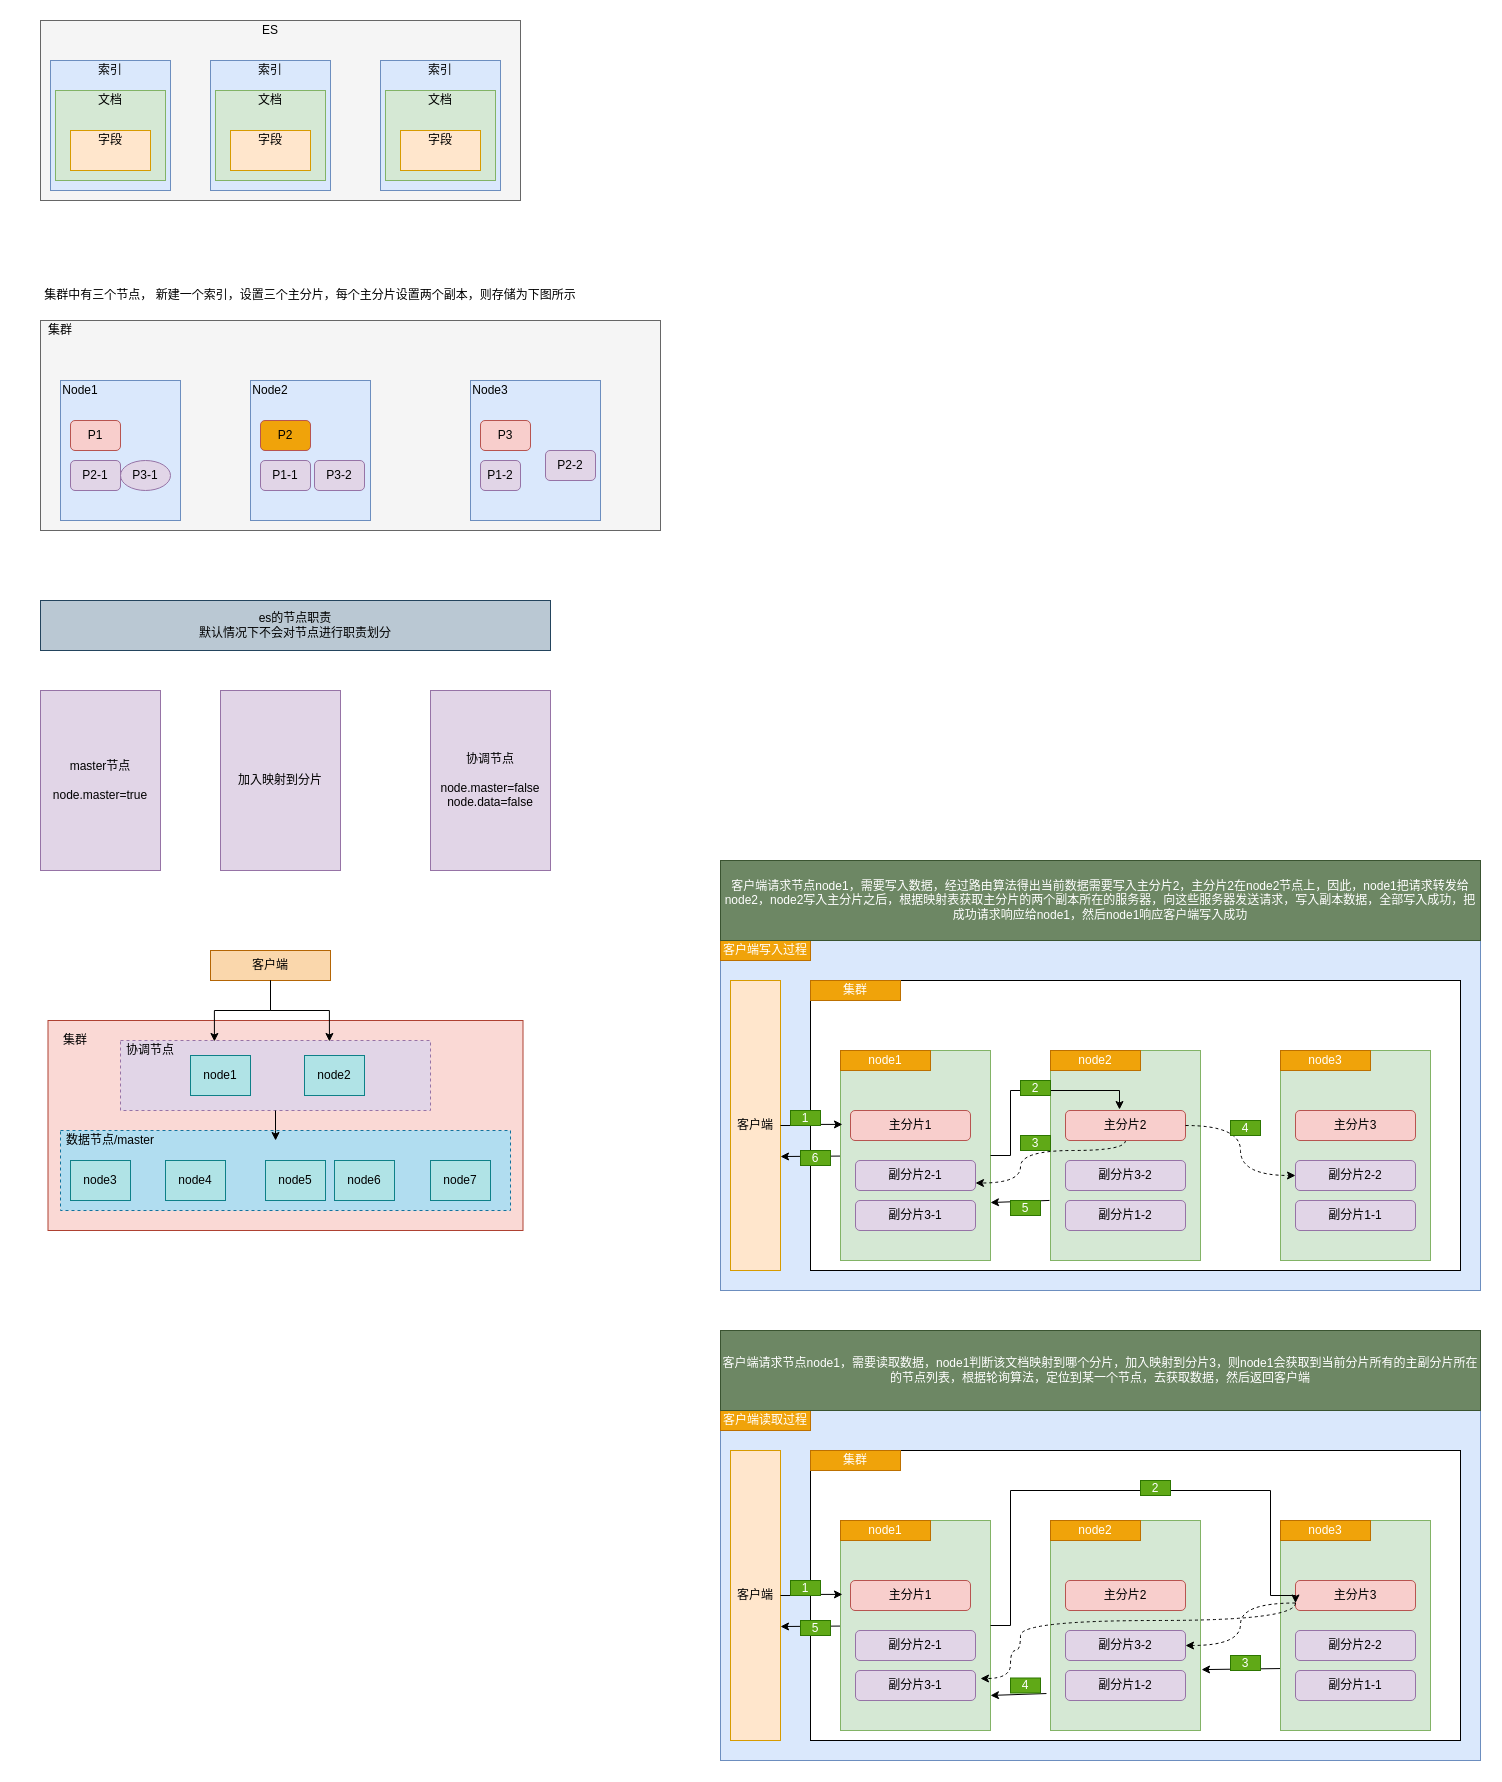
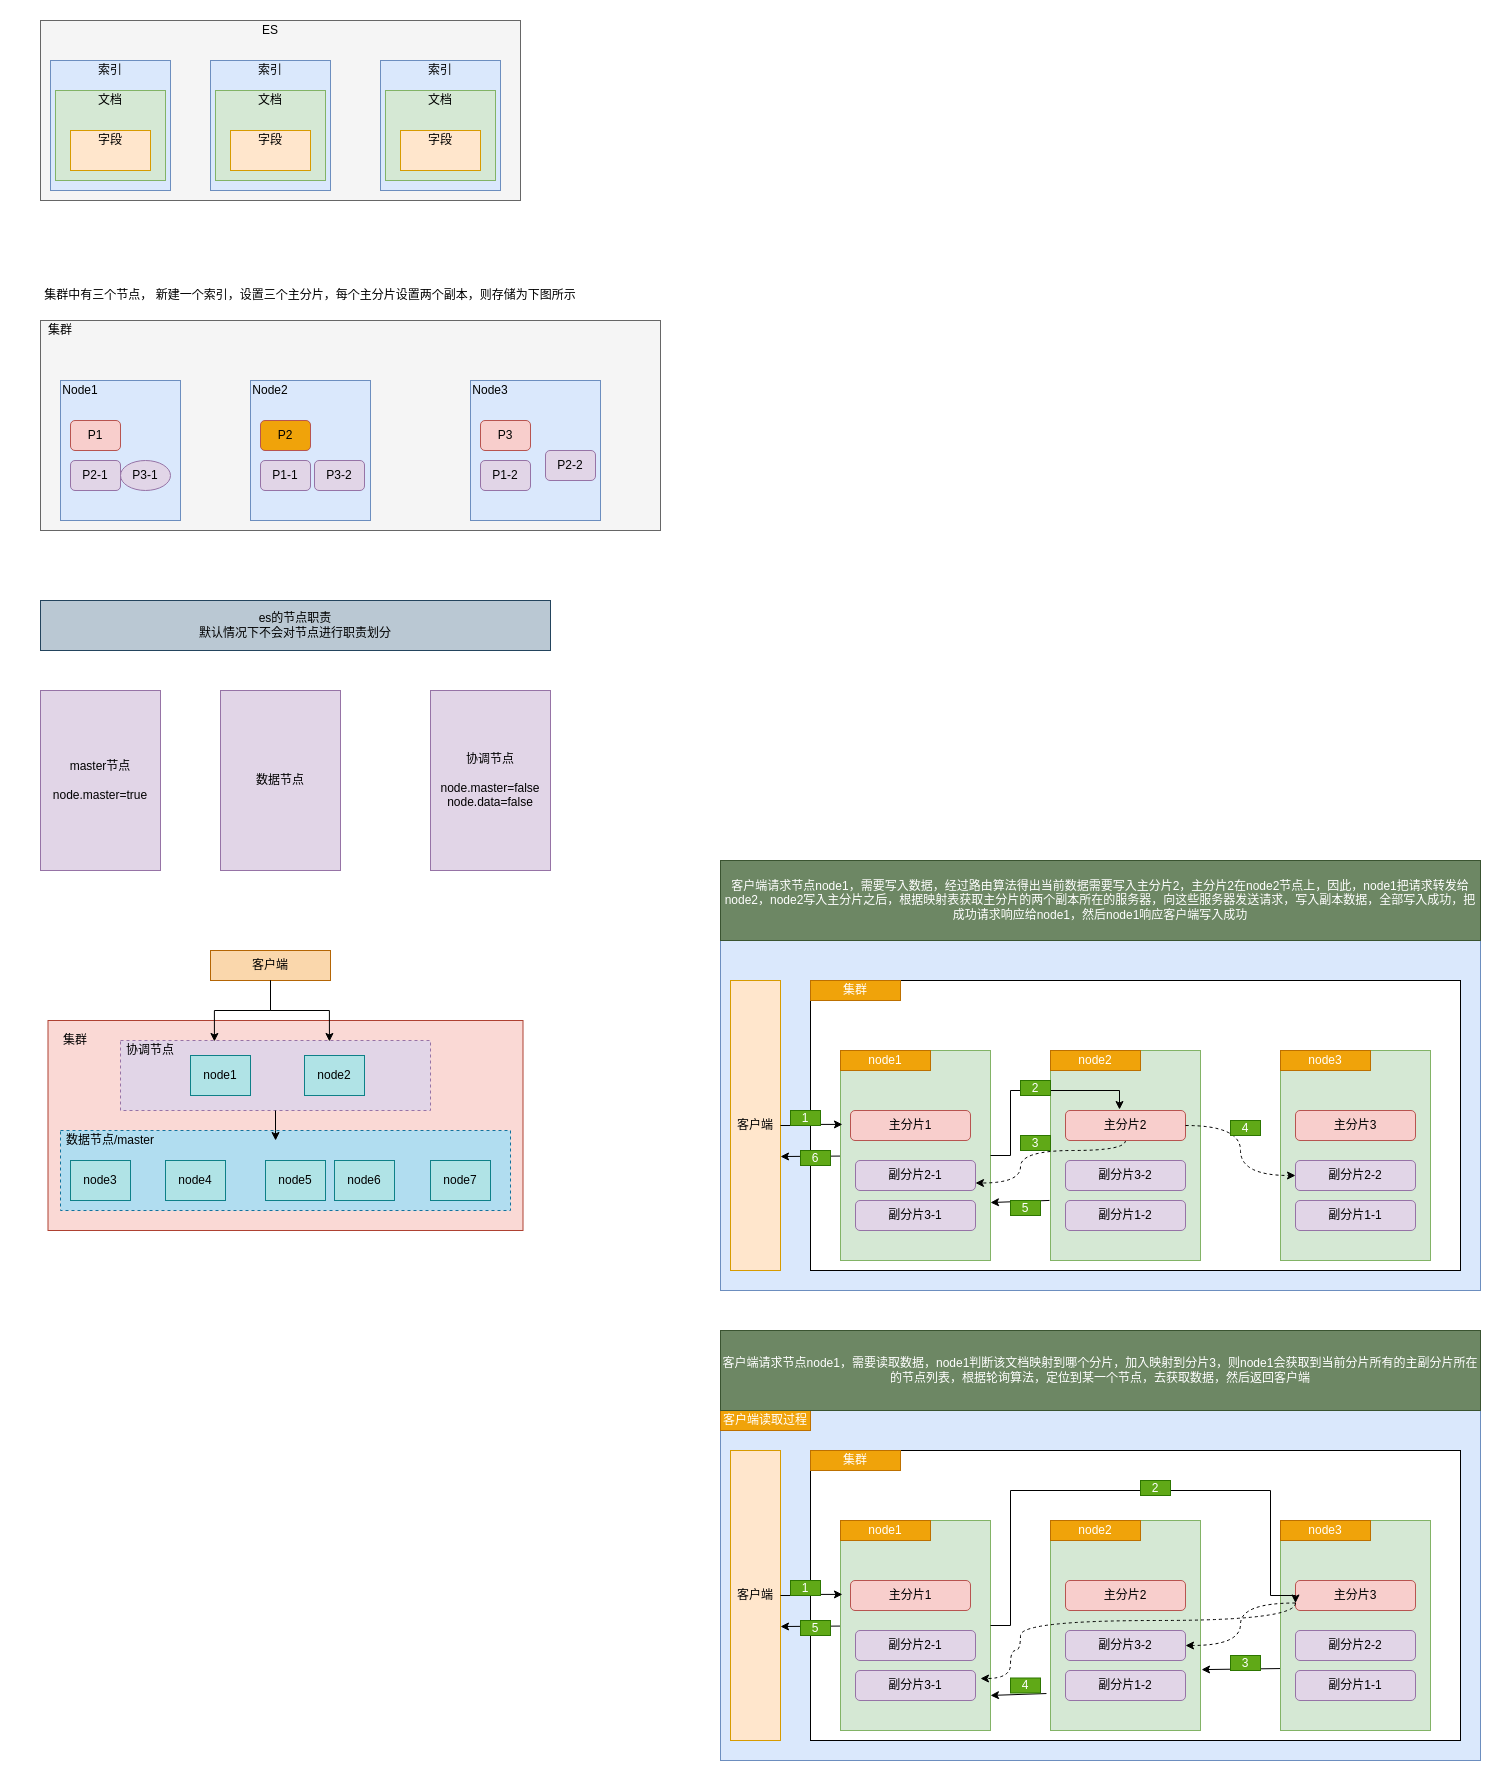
(501, 476) -> (506, 476)
(281, 781) -> (281, 781)
(766, 951) -> none
